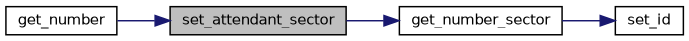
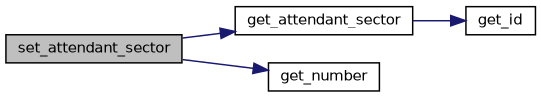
(136, 21) -> (218, 64)
(481, 21) -> (324, 21)
(649, 21) -> (501, 21)
